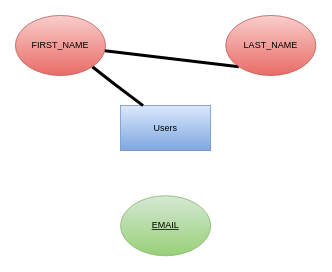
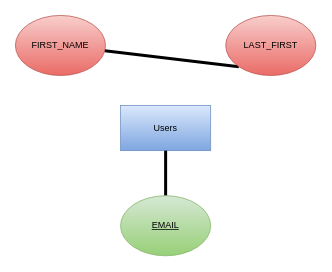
(270, 45) -> (270, 45)
(117, 86) -> none
none -> (165, 173)
